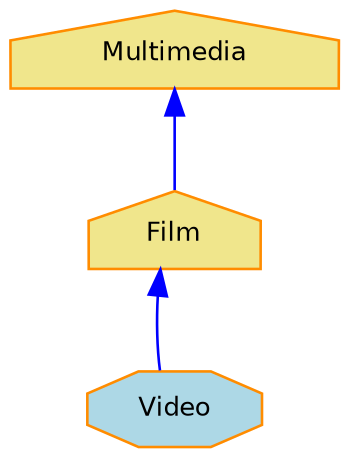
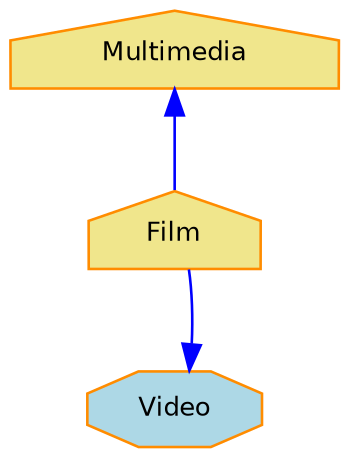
(157, 333) -> (192, 307)
